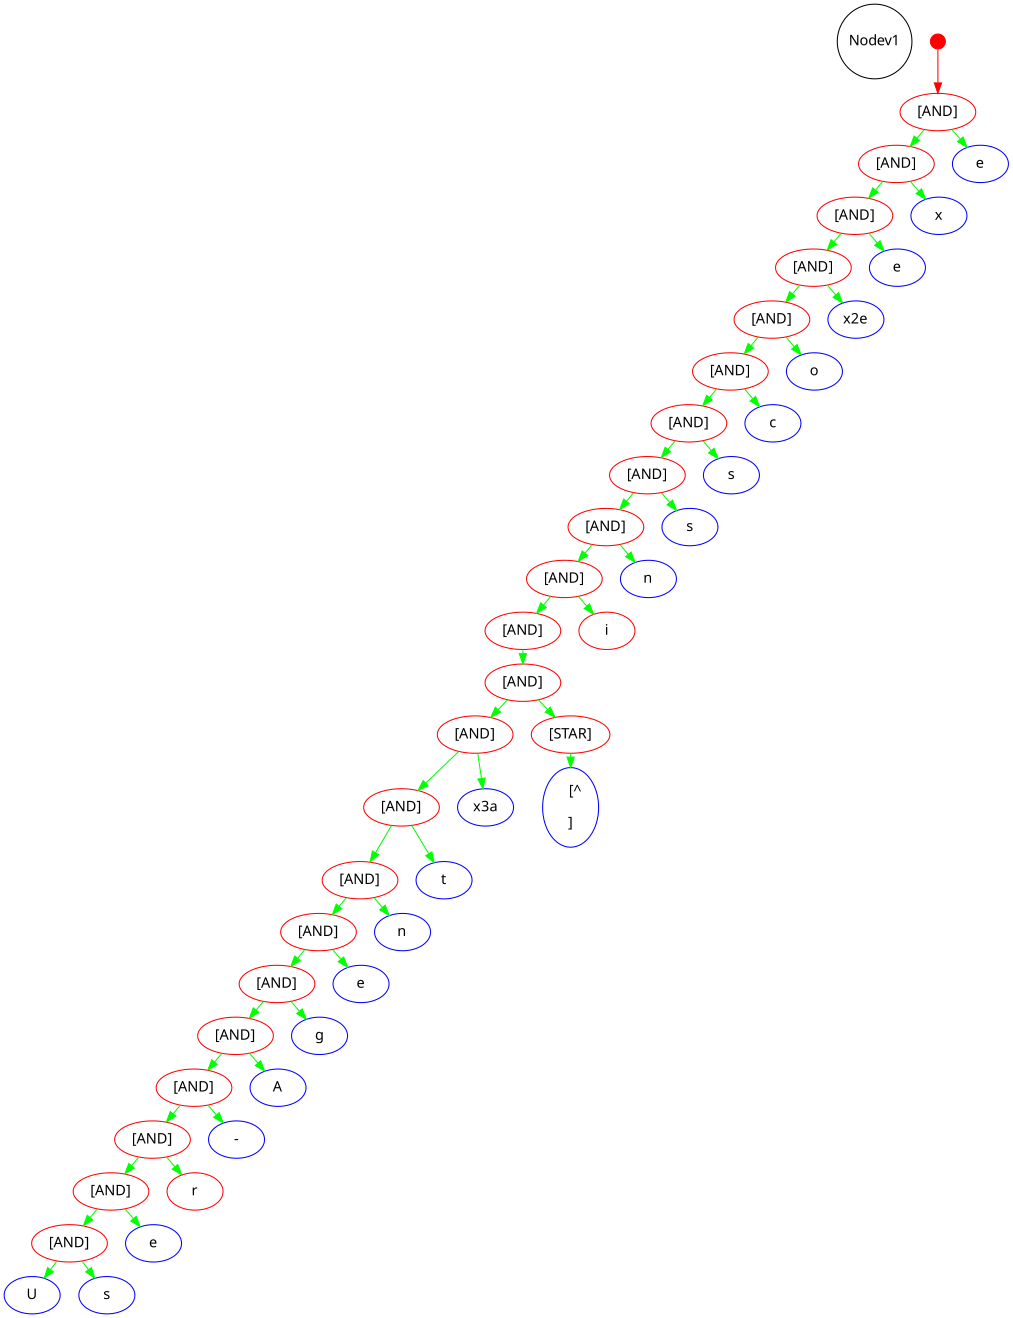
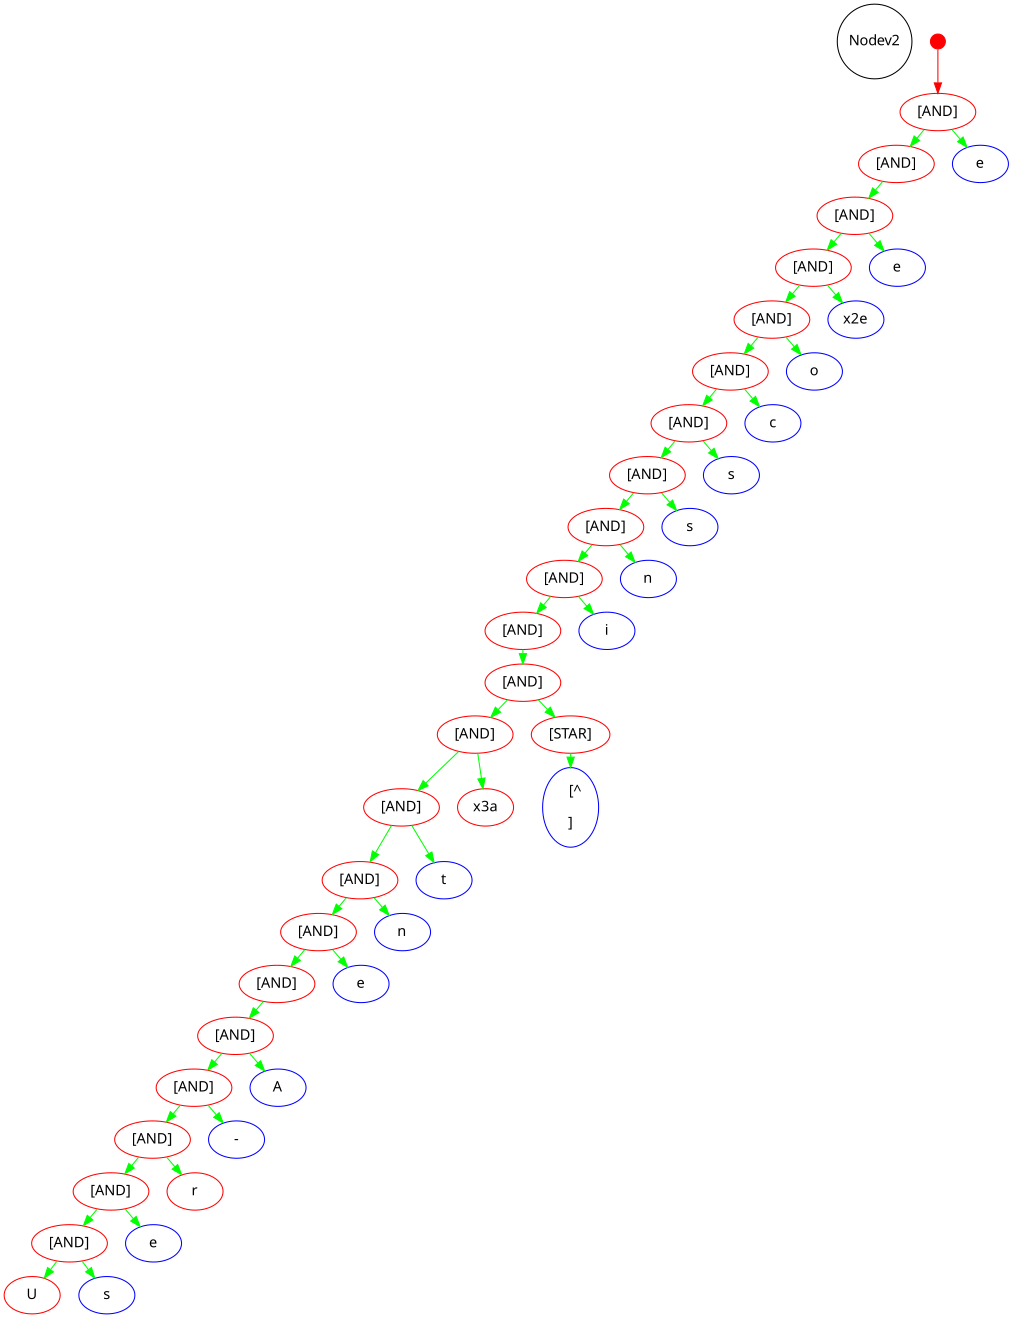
(875, 42) -> (875, 42)
(939, 216) -> none
(607, 631) -> (607, 631)
(486, 807) -> (486, 807)
(320, 1036) -> none
(32, 1295) -> (32, 1295)
